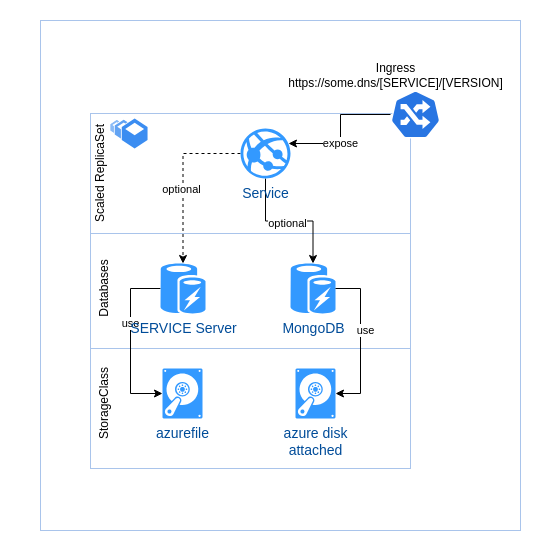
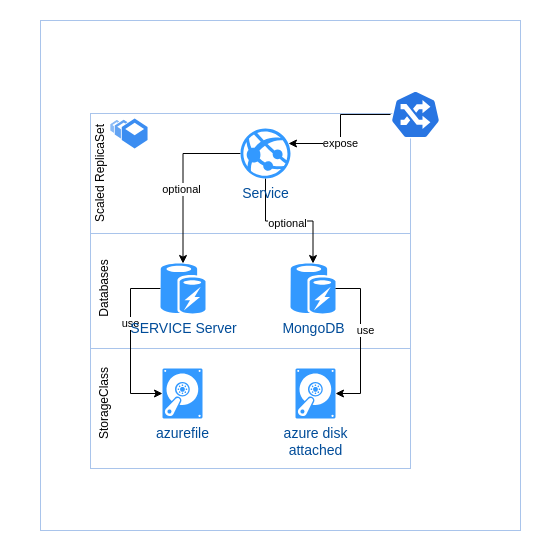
(396, 76) -> none
(198, 154) -> (198, 154)
